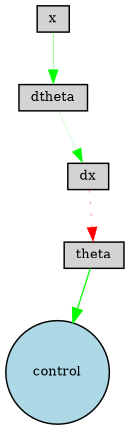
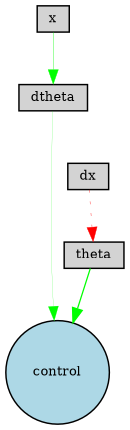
(68, 130) -> (51, 209)
